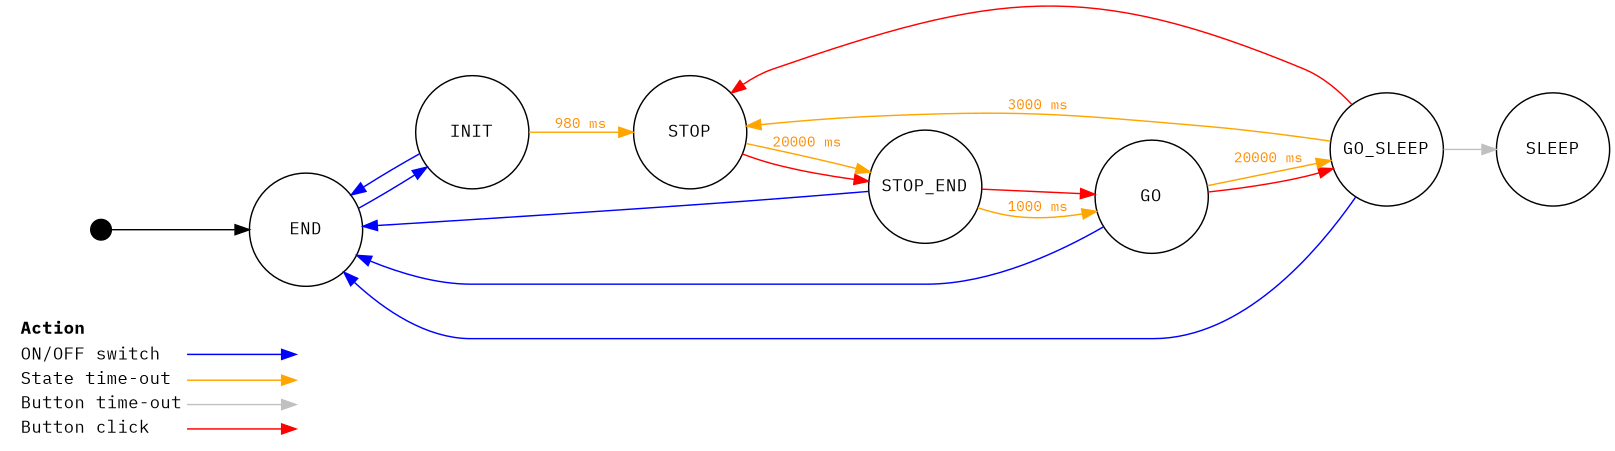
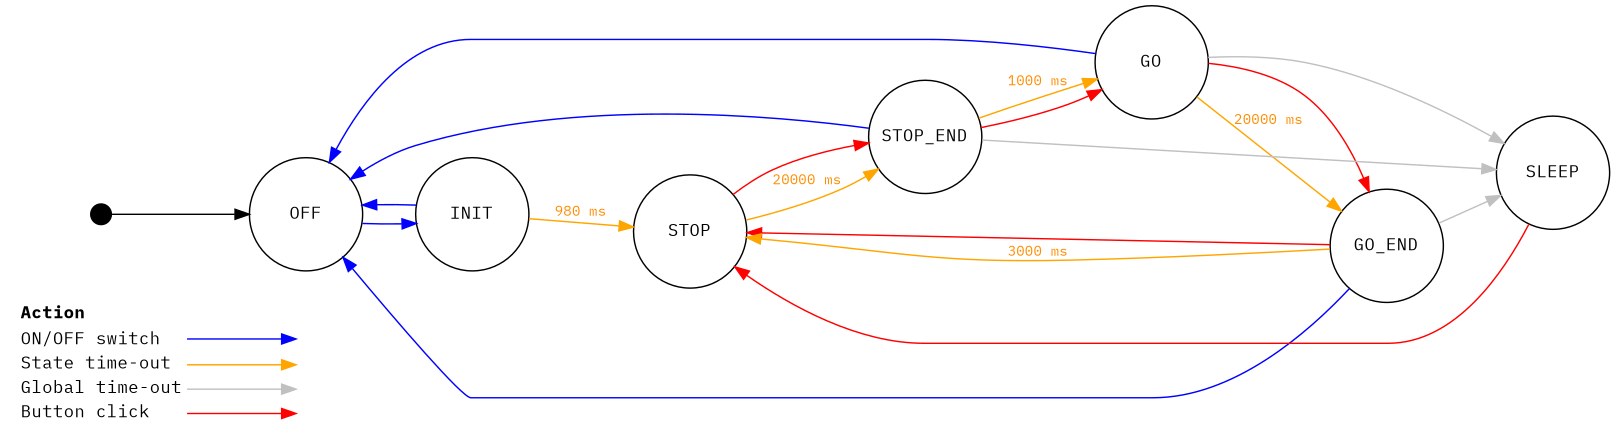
none -> (1355, 76)
(1387, 149) -> (1387, 246)
none -> (1232, 154)
(306, 230) -> (306, 214)
none -> (1156, 343)
(102, 403) -> (102, 388)
